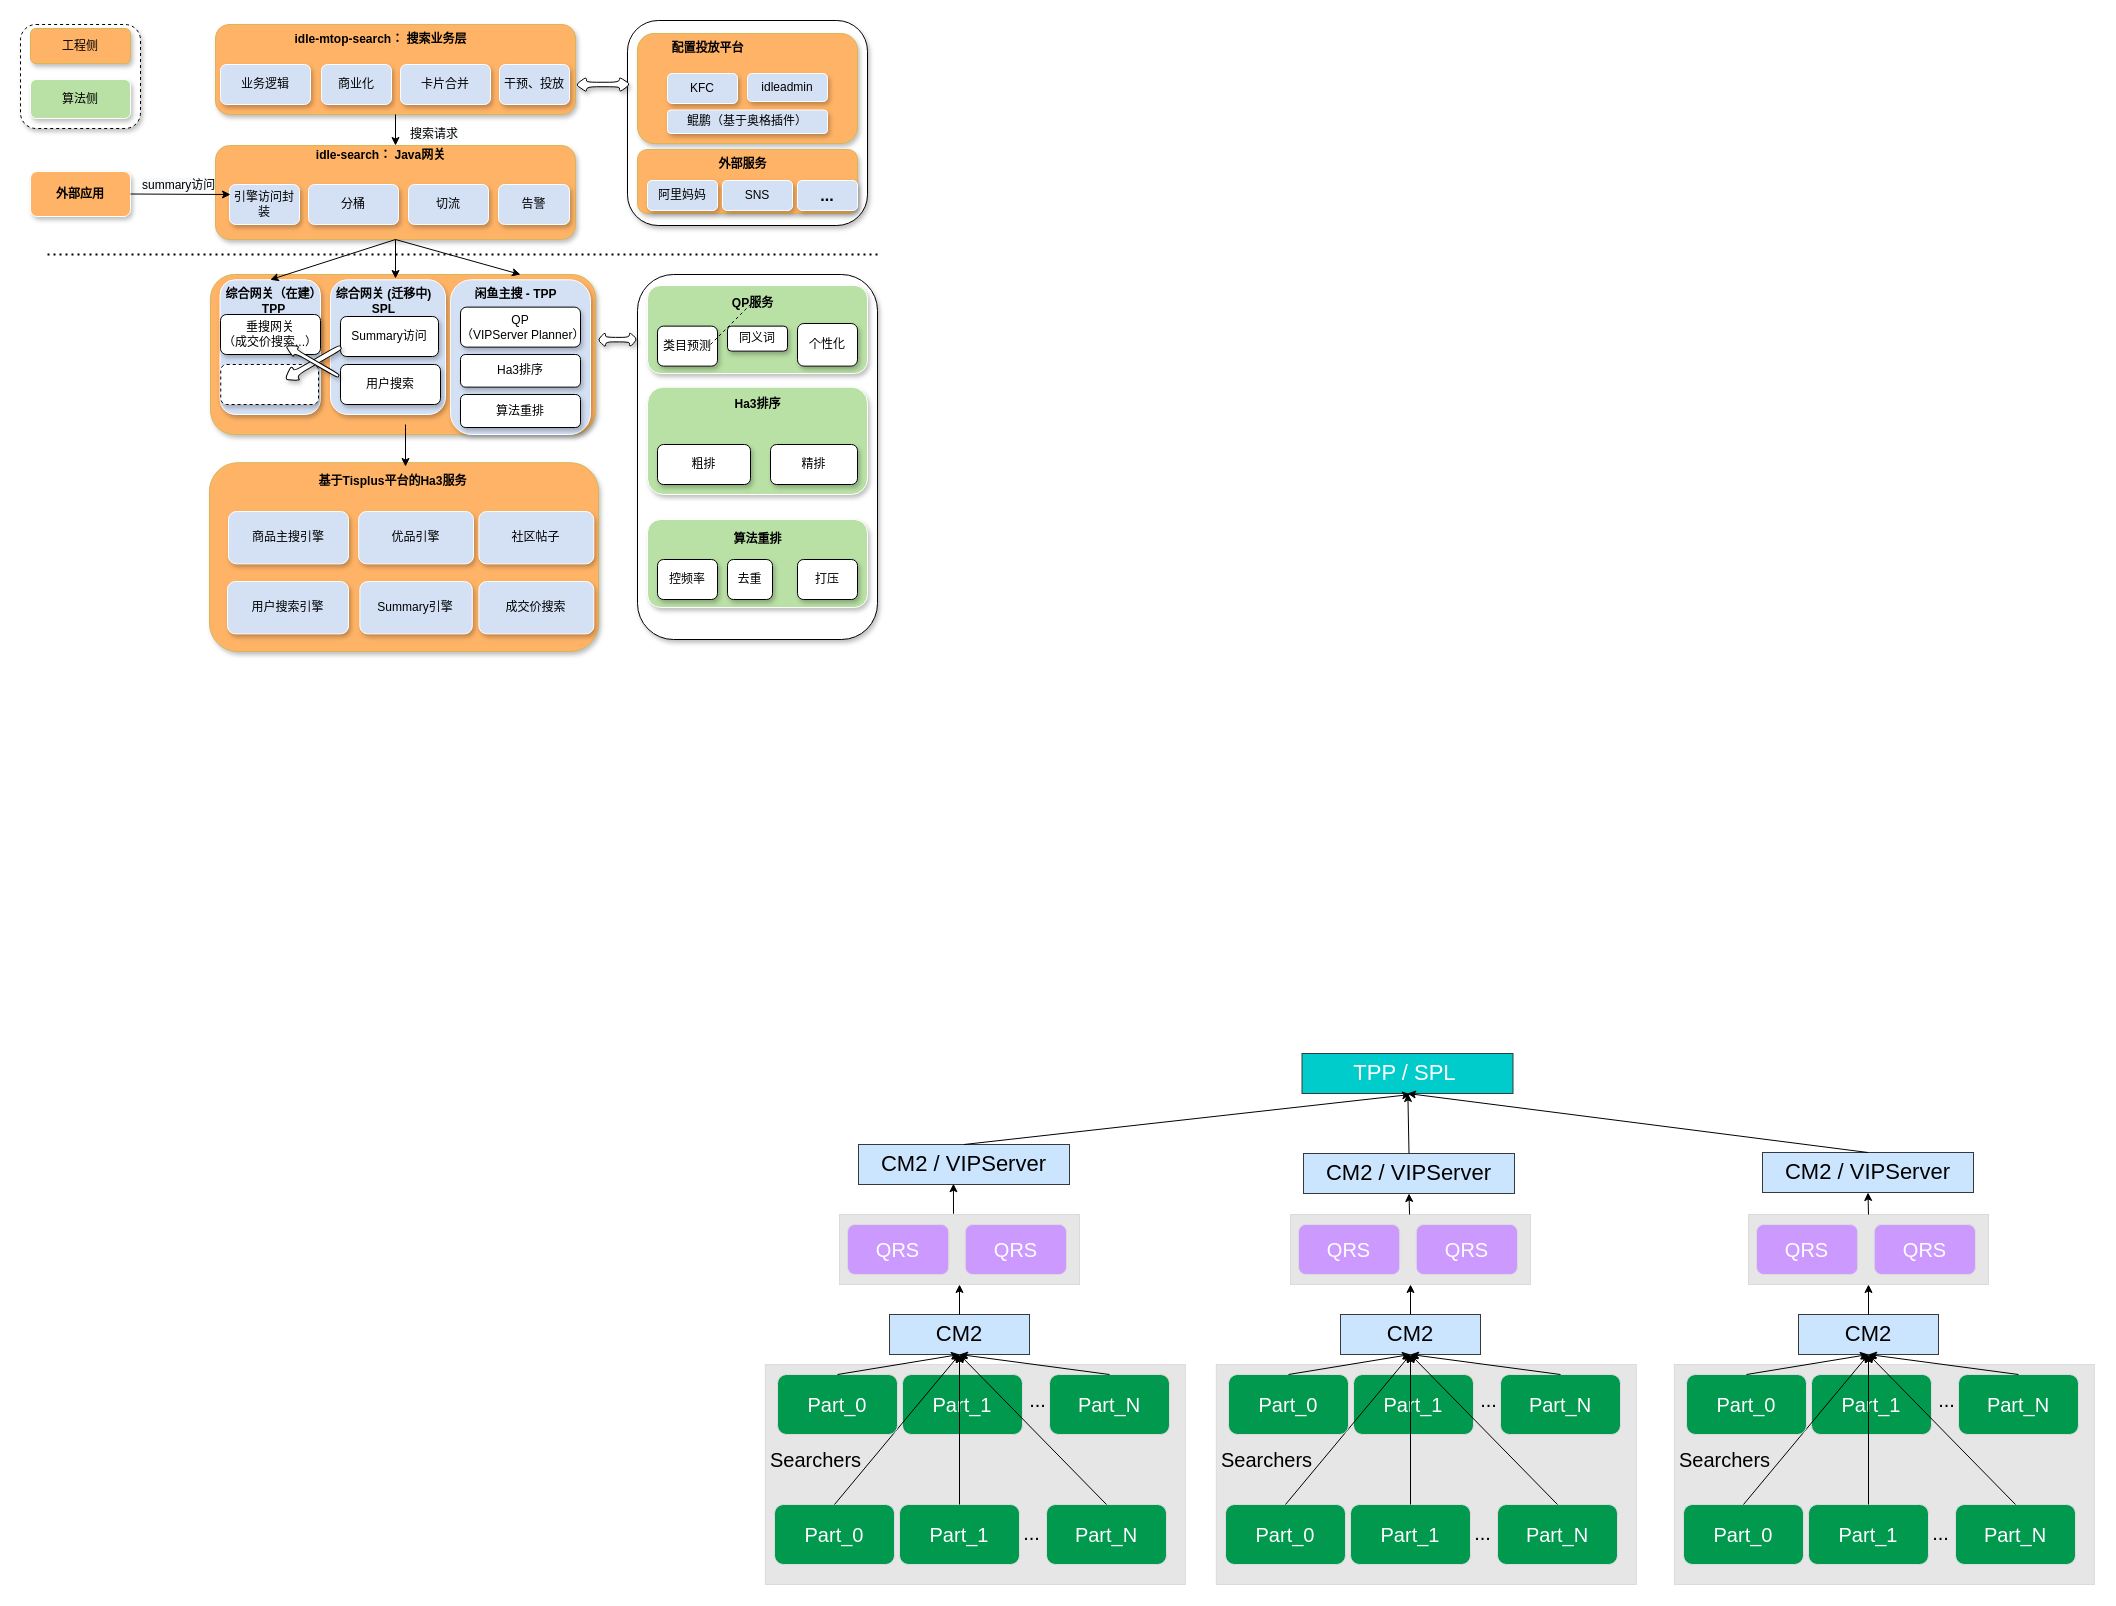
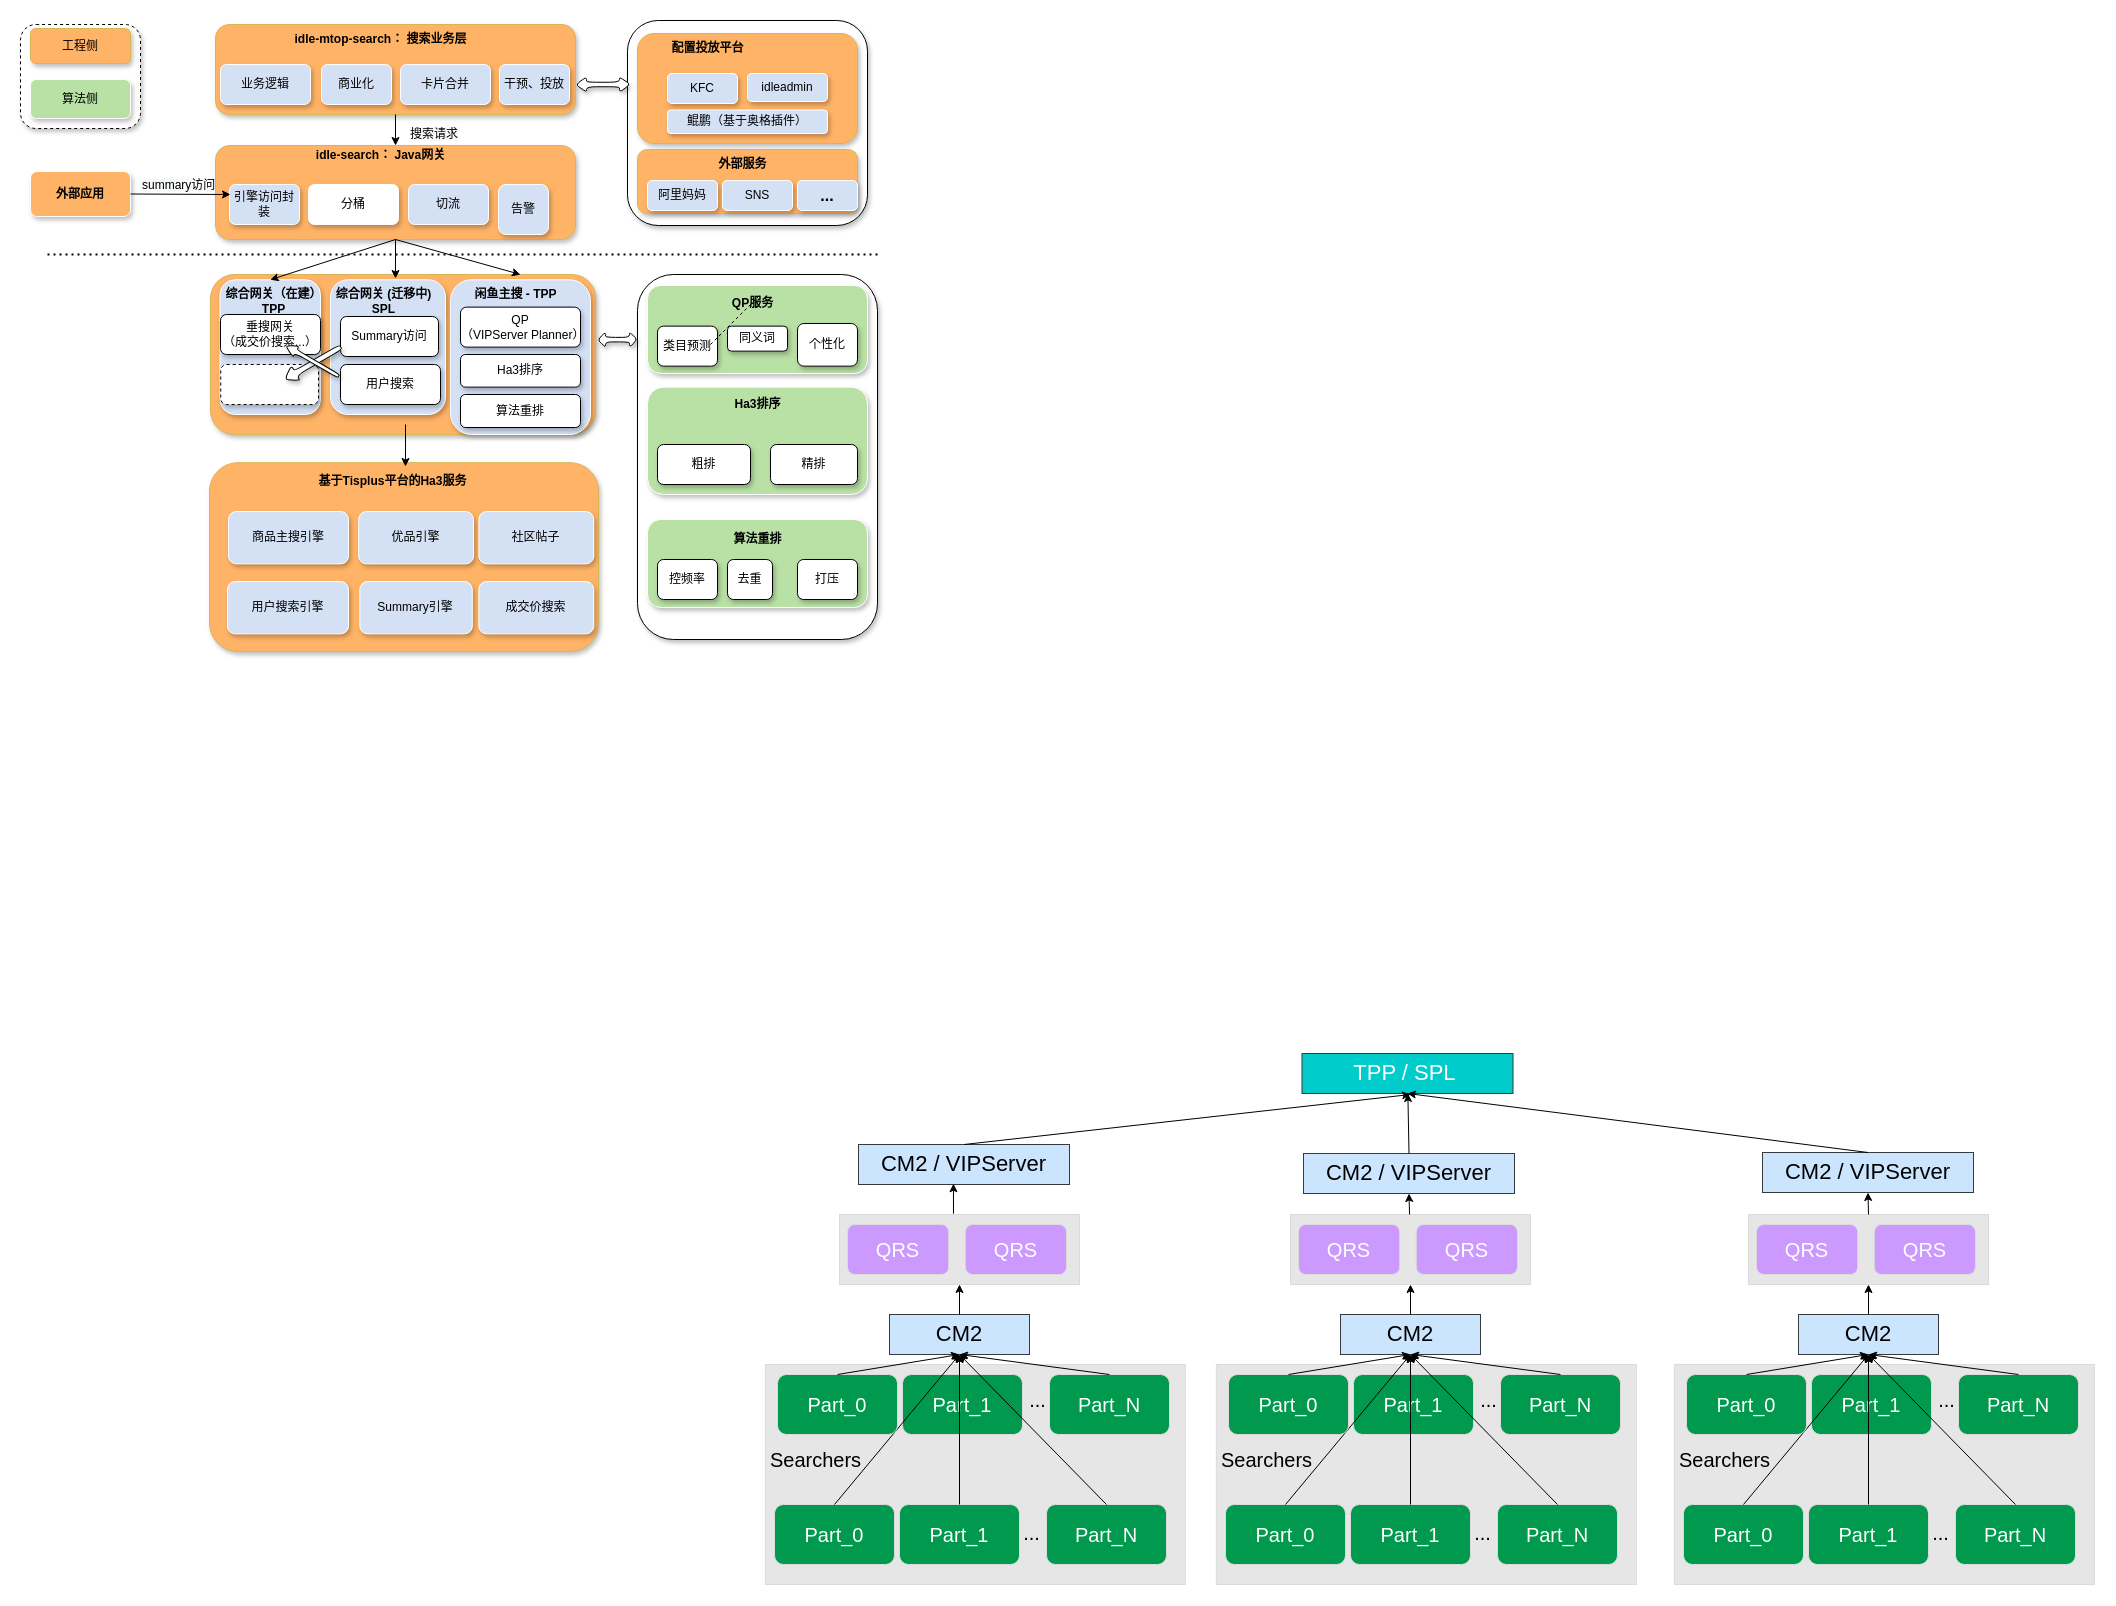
(354, 205) -> (354, 205)
(534, 205) -> (524, 210)
